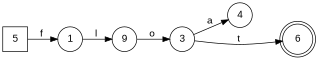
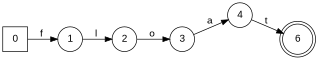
(15, 39) -> (15, 39)
(124, 39) -> (124, 39)
(235, 44) -> (264, 25)
